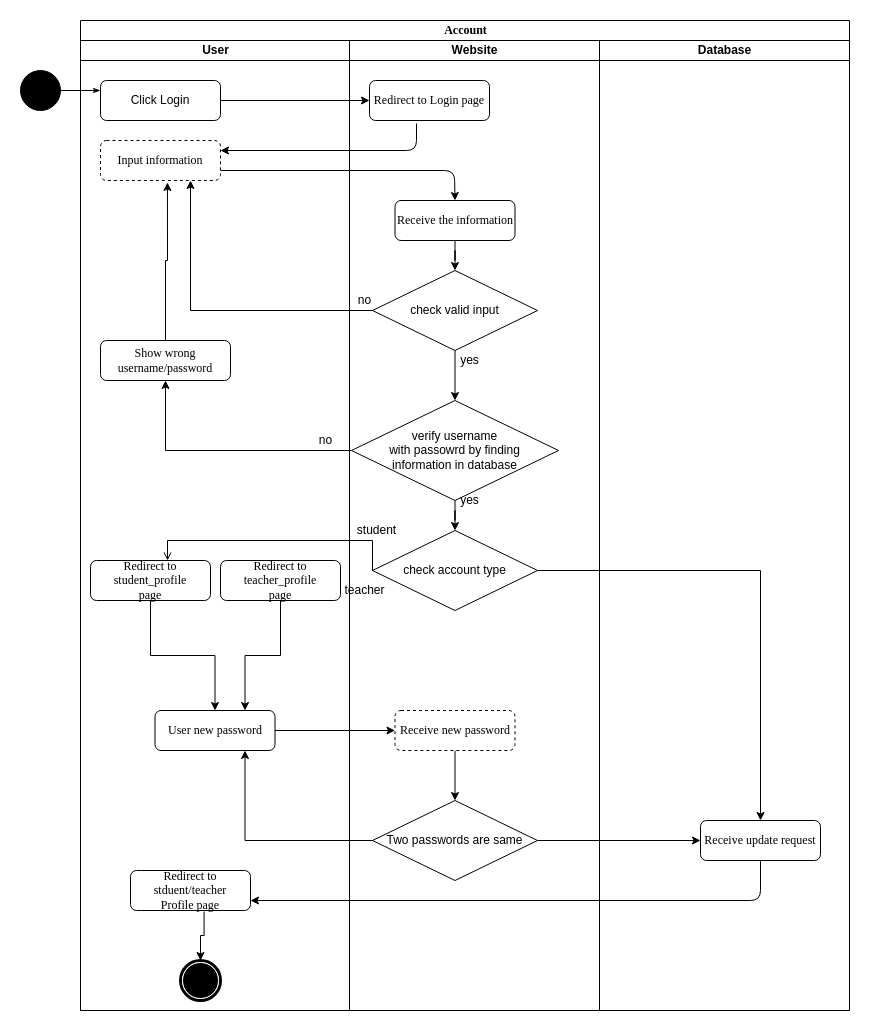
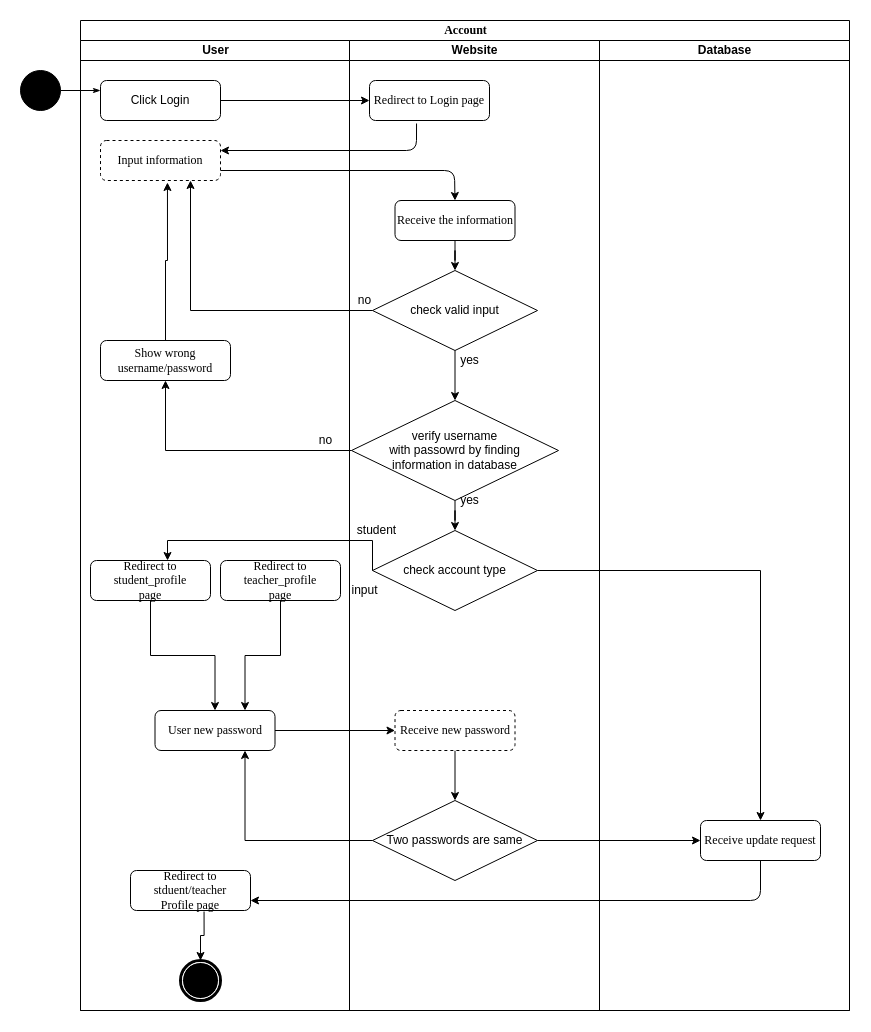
(168, 553) -> (168, 552)
(365, 591) -> (365, 591)
